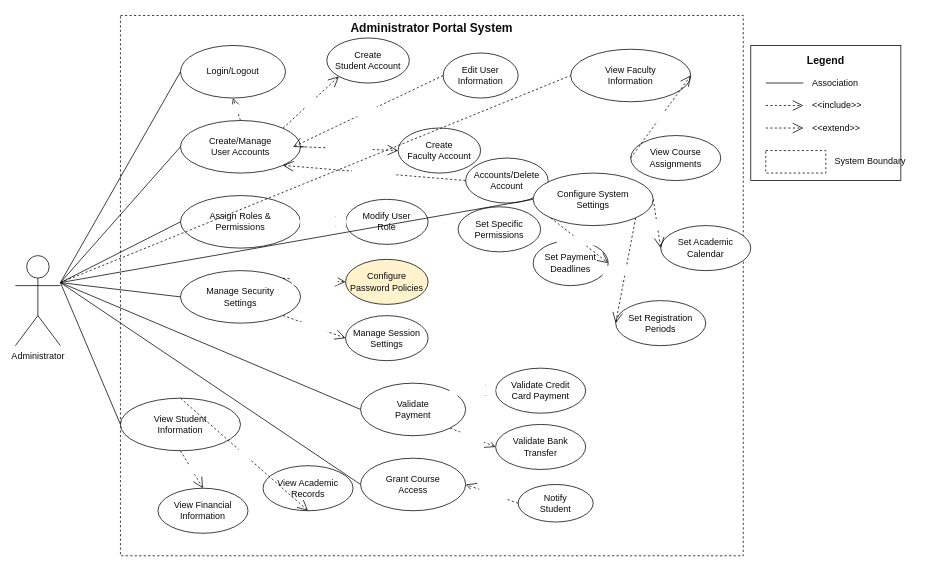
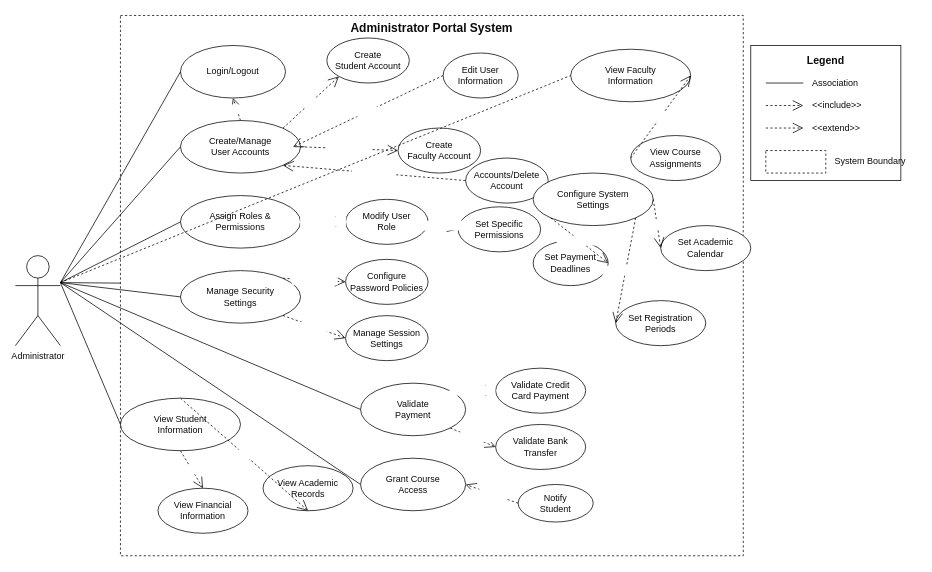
none -> (453, 228)
(289, 242) -> (95, 283)
(387, 282) -> (387, 282)
